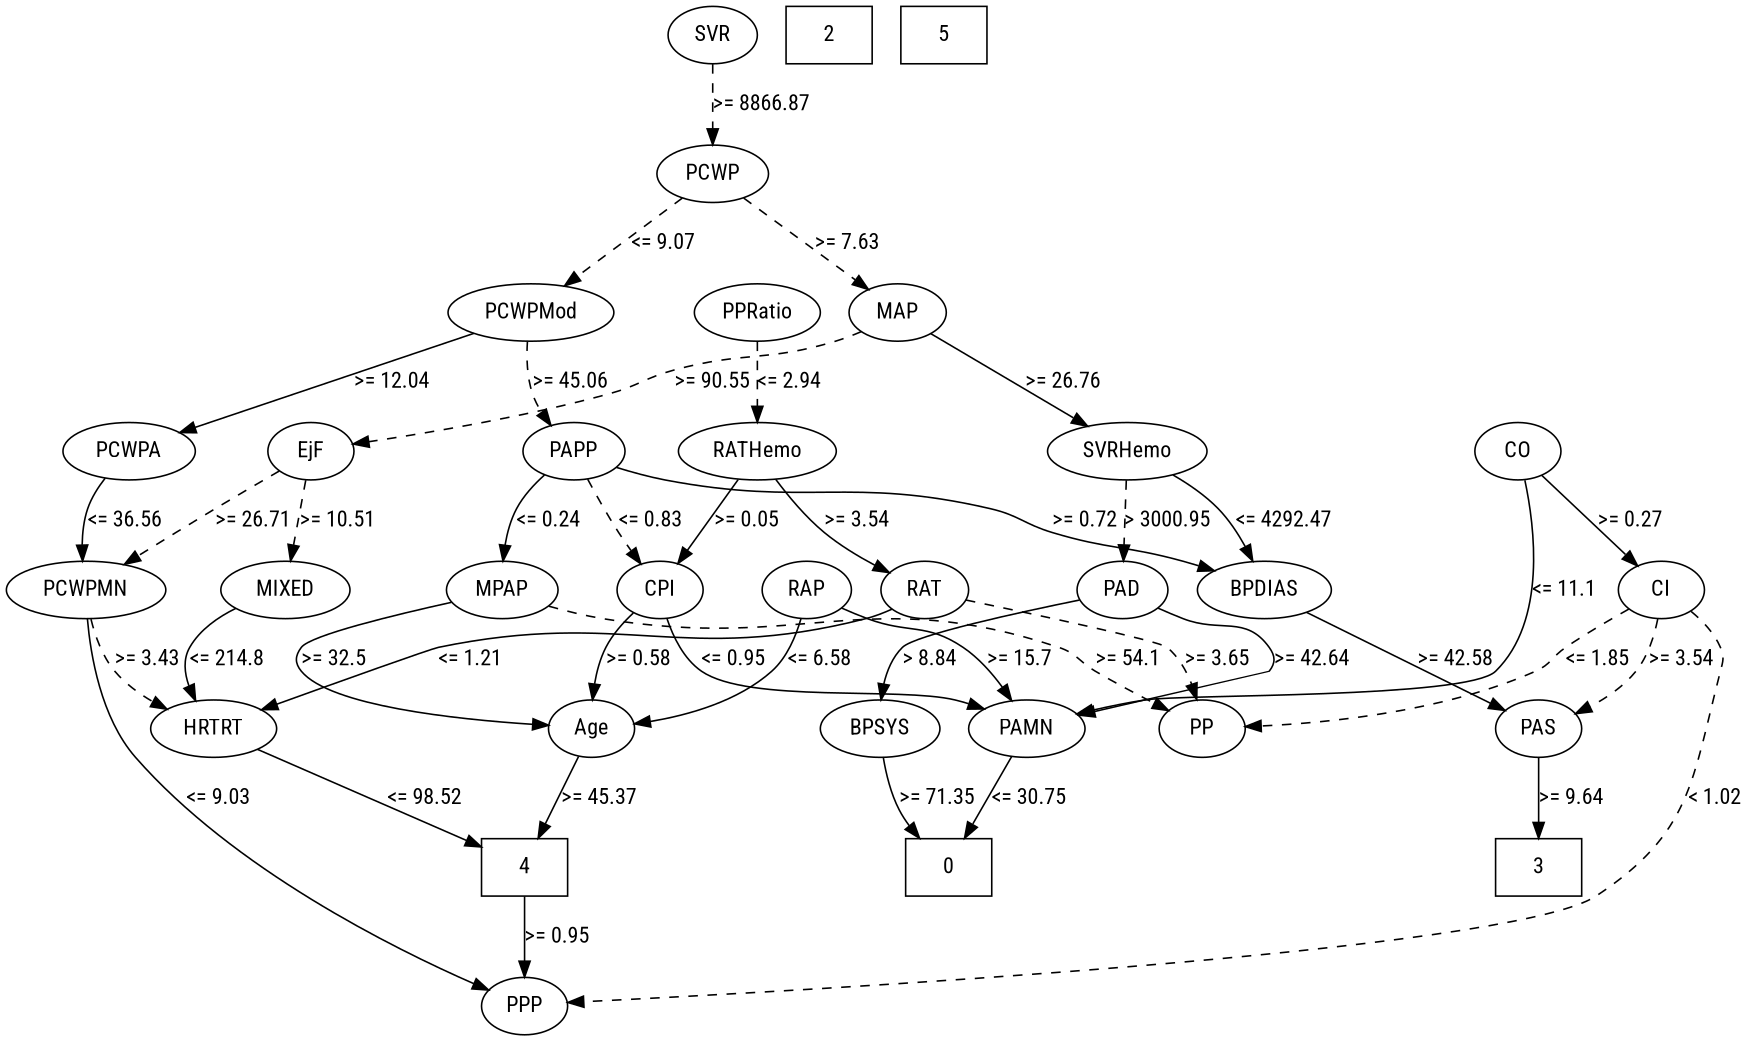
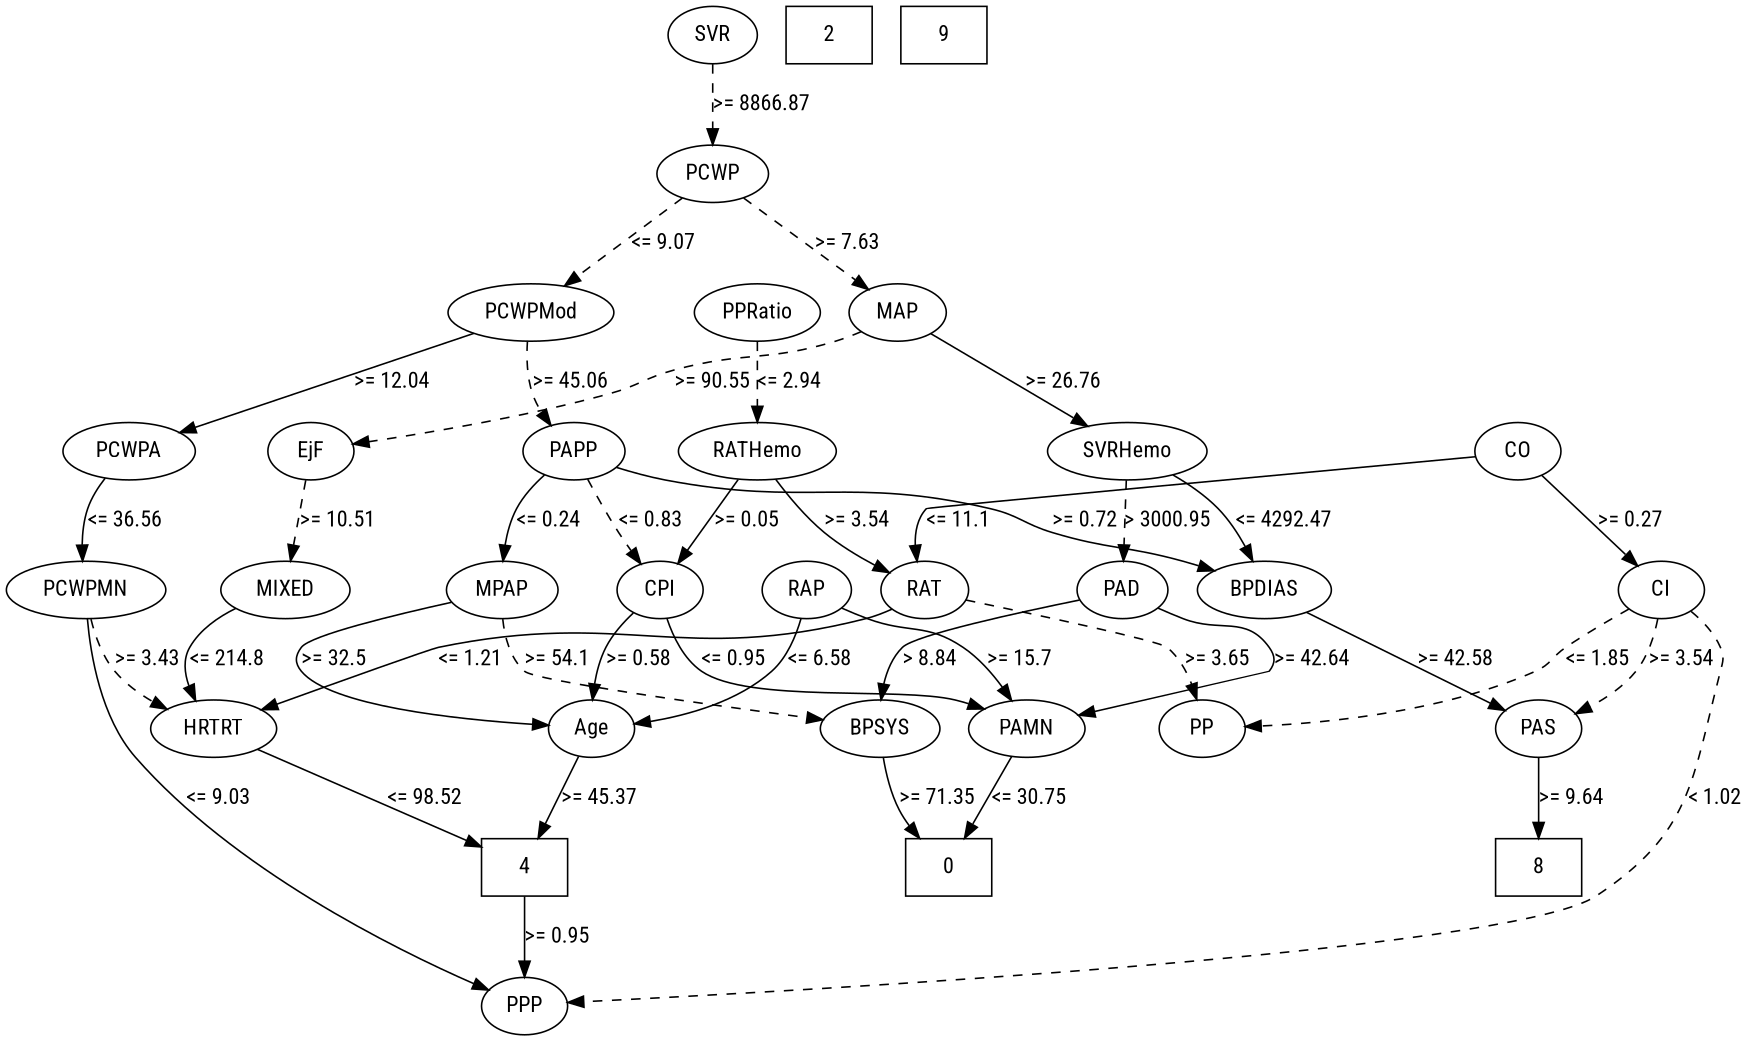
(944, 35) -> (944, 35)
(208, 513) -> none
(922, 620) -> (636, 694)
(1395, 690) -> (1167, 485)
(1539, 867) -> (1539, 867)
